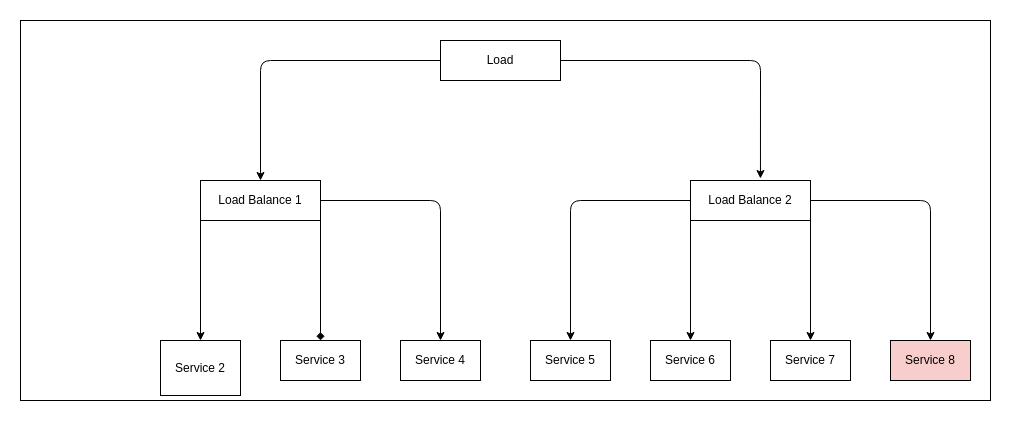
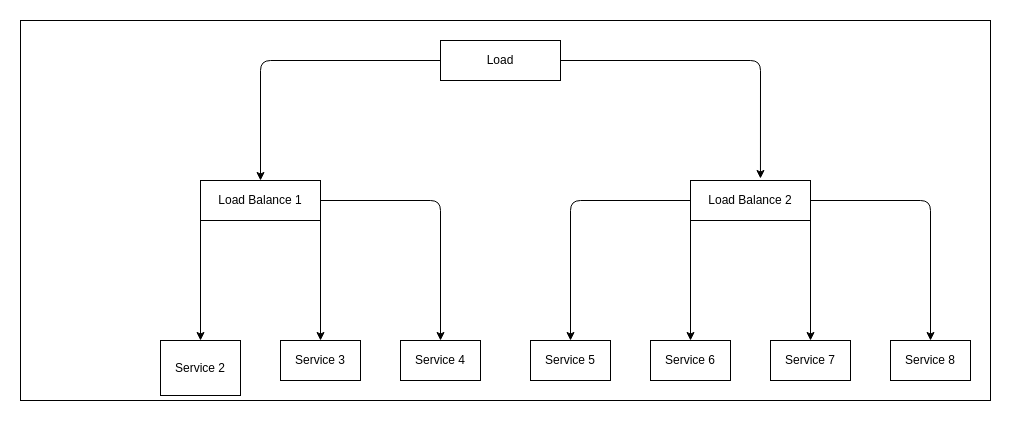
(321, 332) -> (321, 332)
(931, 361) -> (931, 361)
